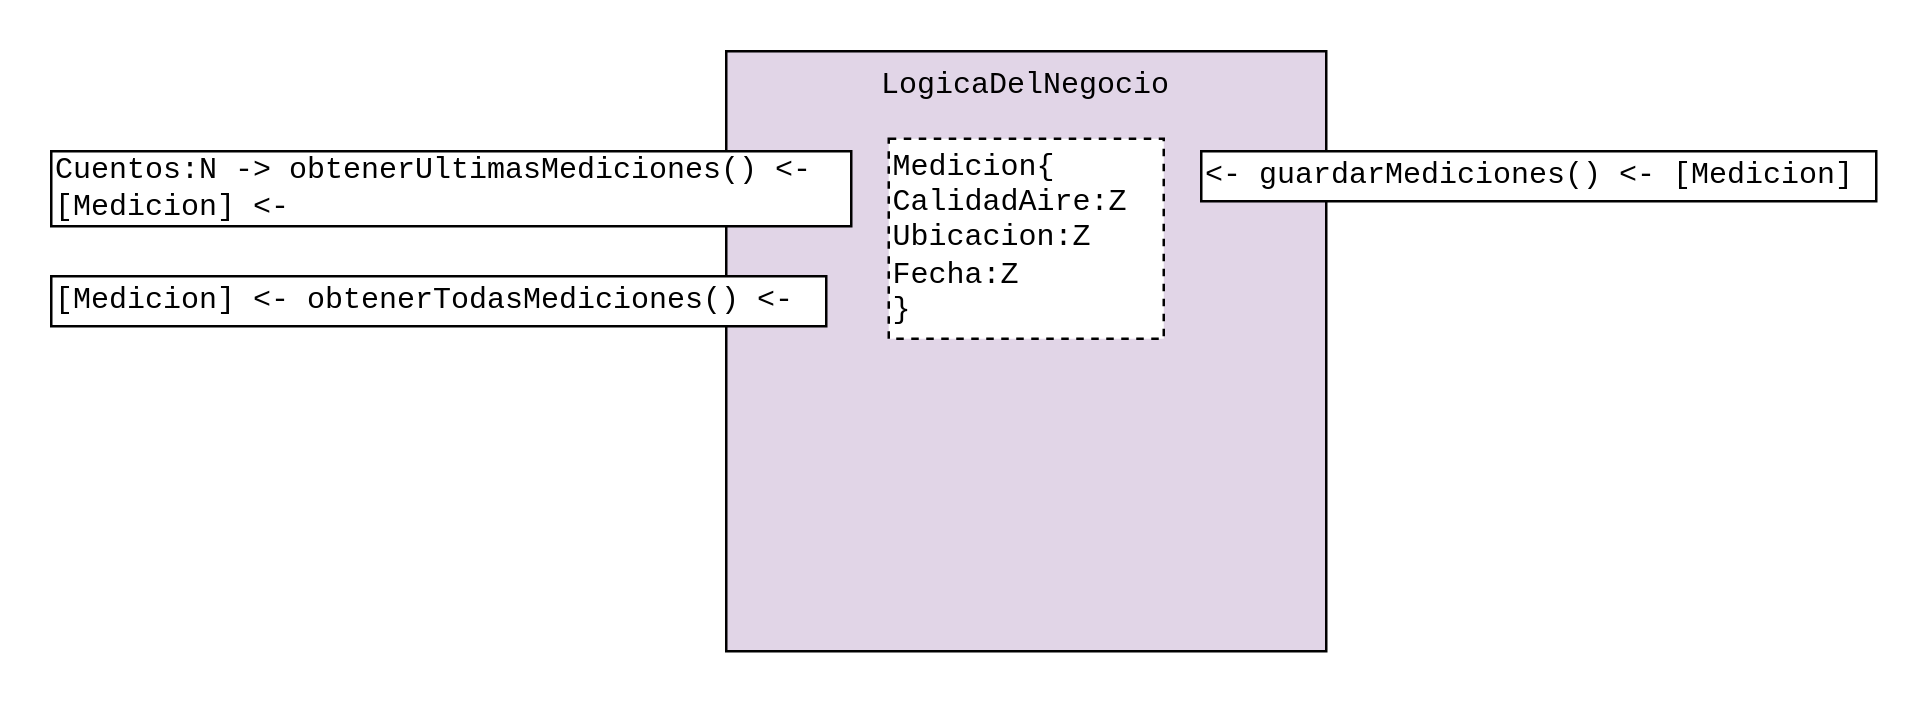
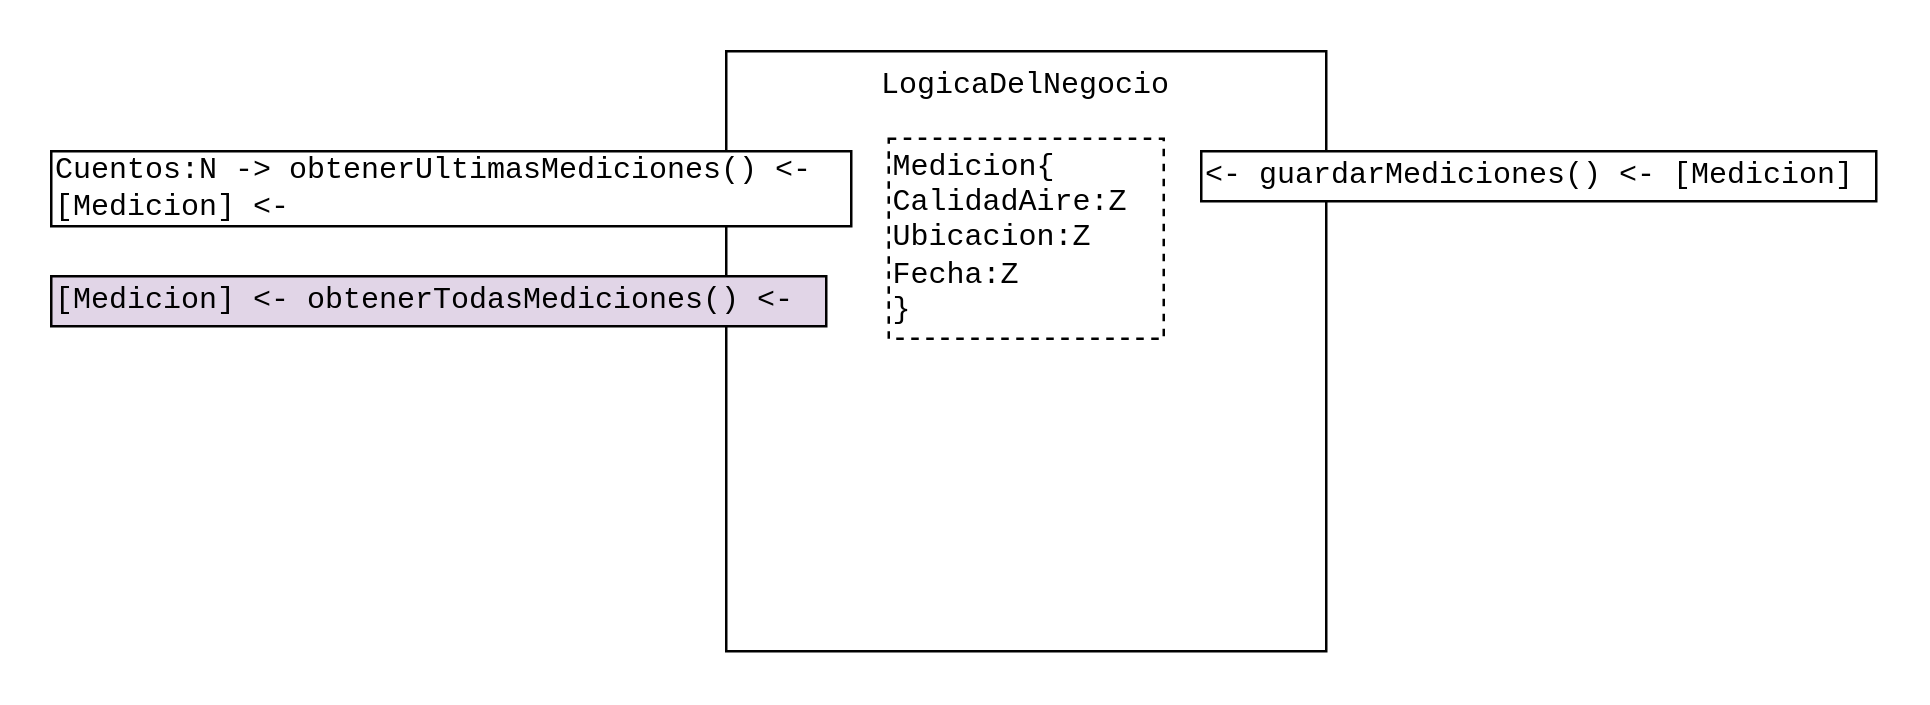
(439, 301) -> (439, 301)
(1026, 351) -> (1026, 351)
